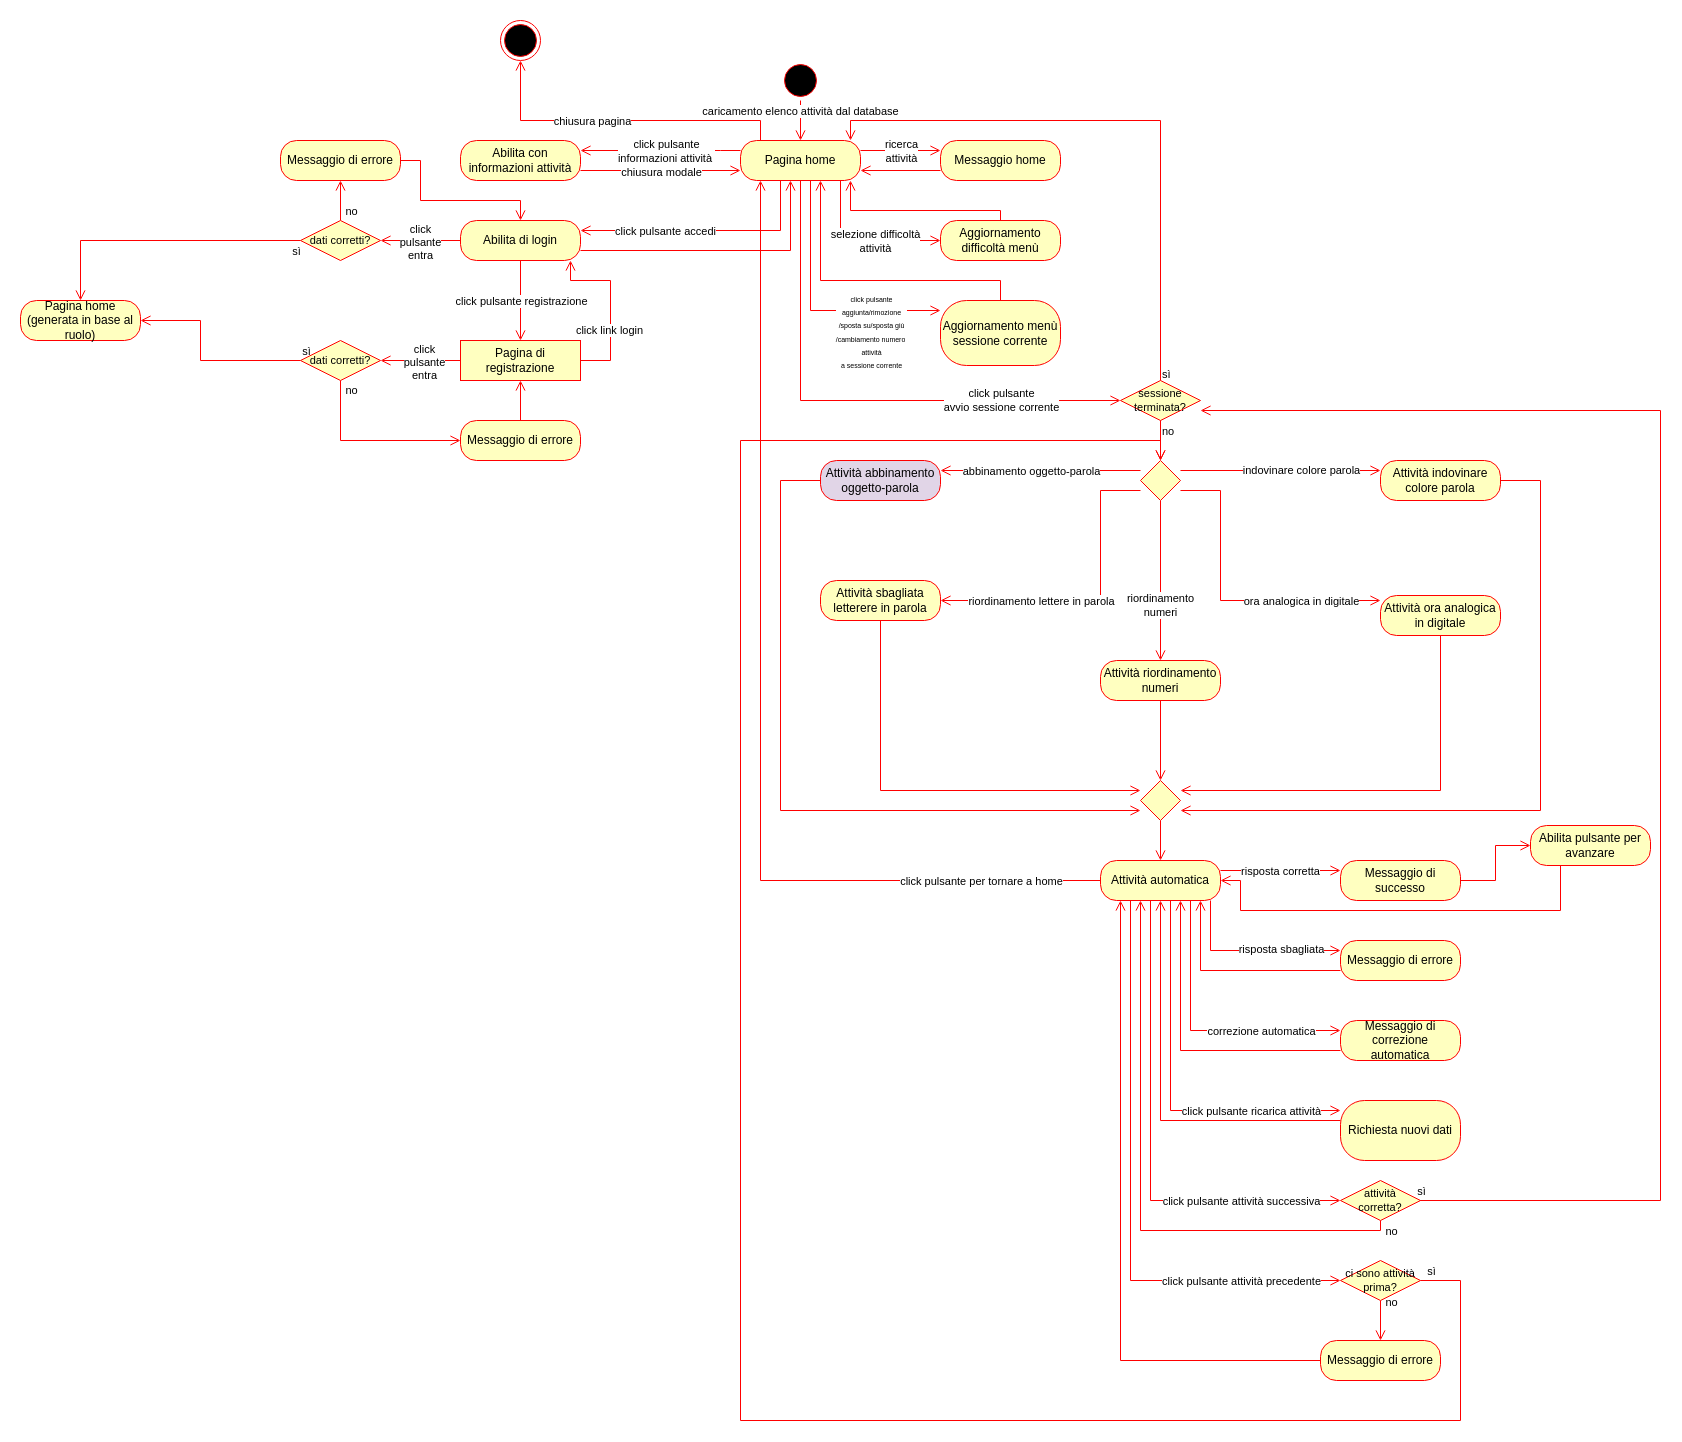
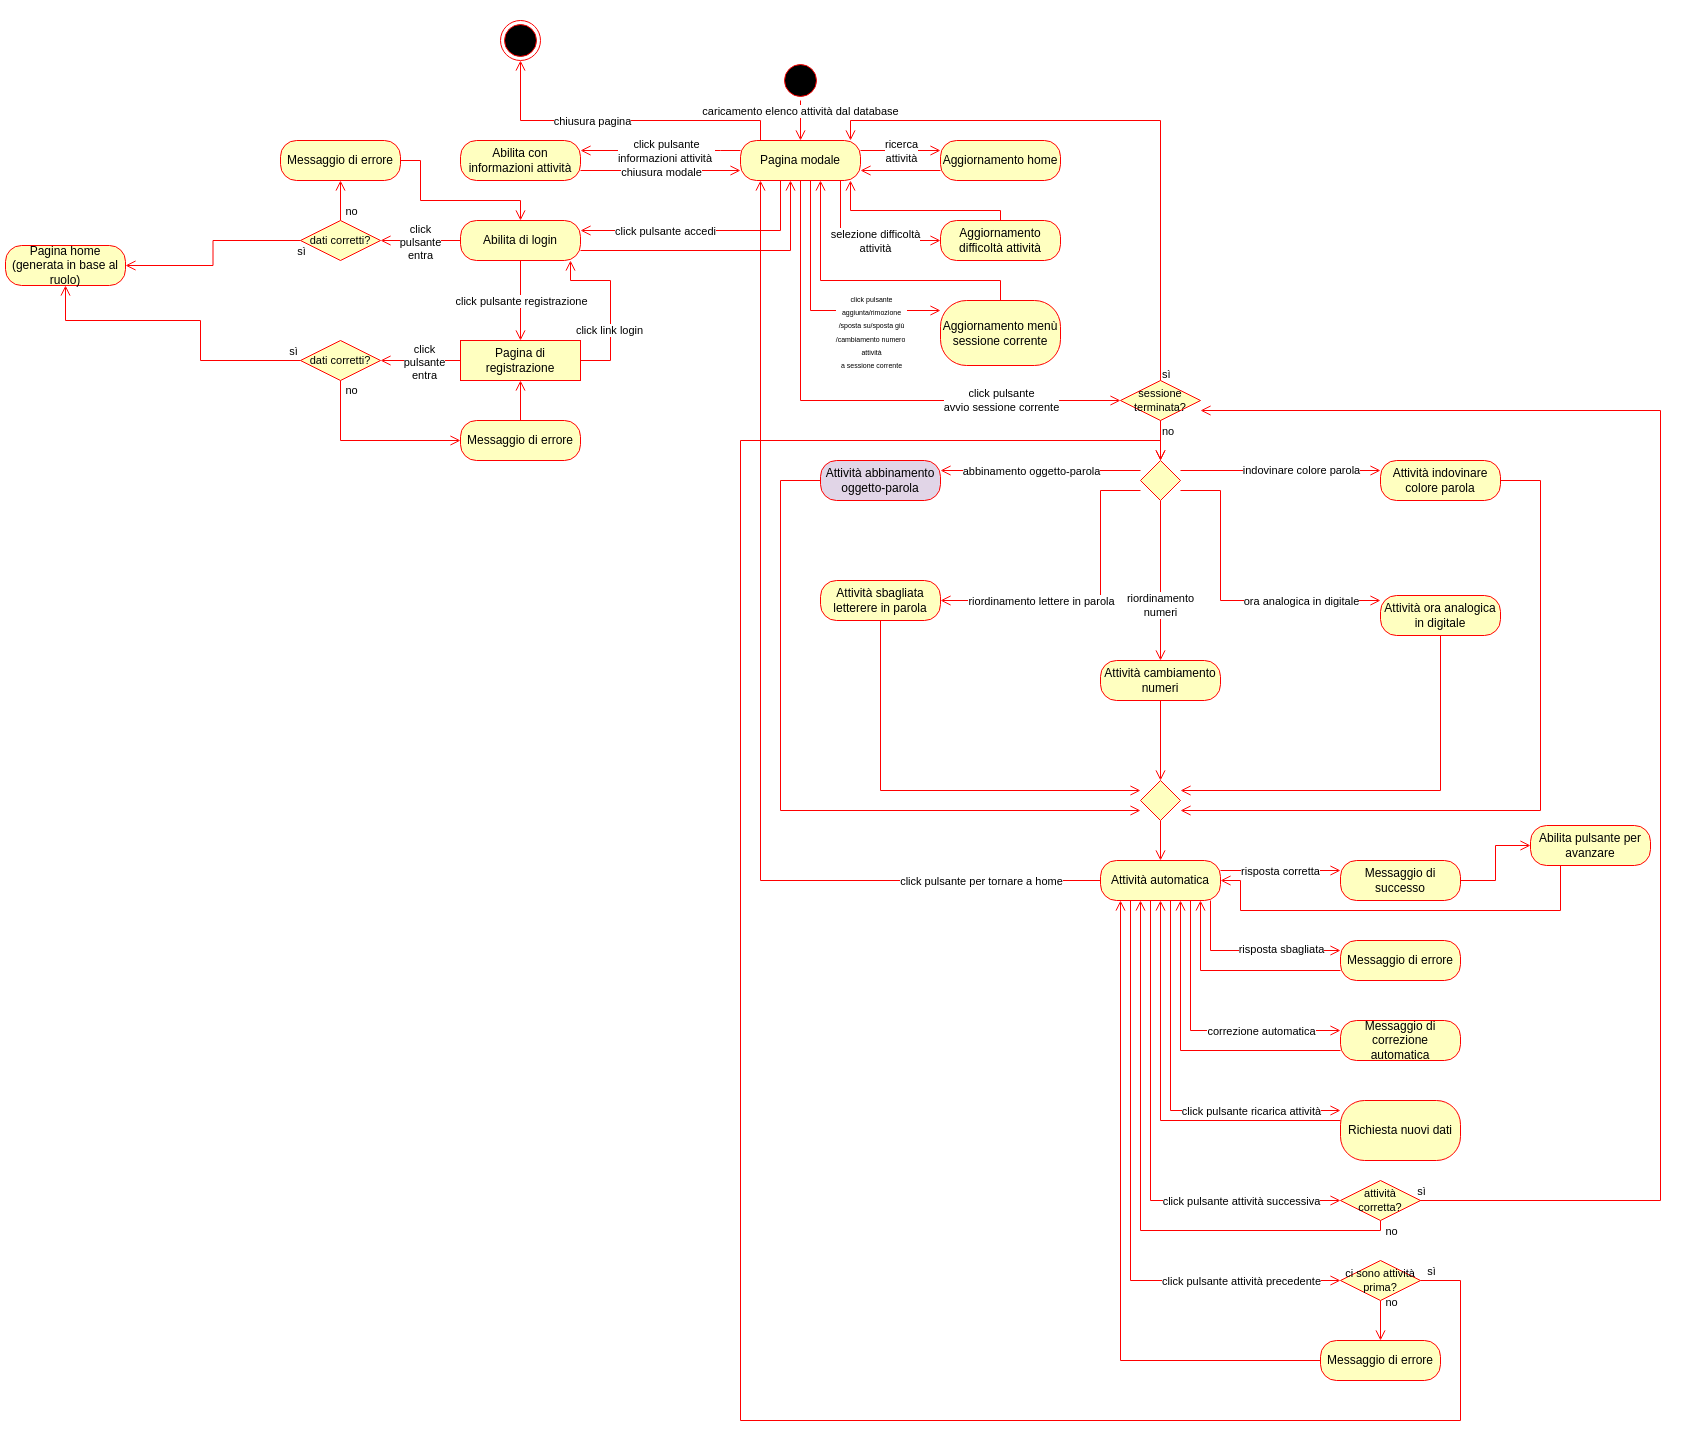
(801, 161) -> (801, 161)
(1001, 161) -> (1001, 161)
(1001, 241) -> (1001, 241)
(81, 321) -> (66, 266)
(1161, 681) -> (1161, 681)
